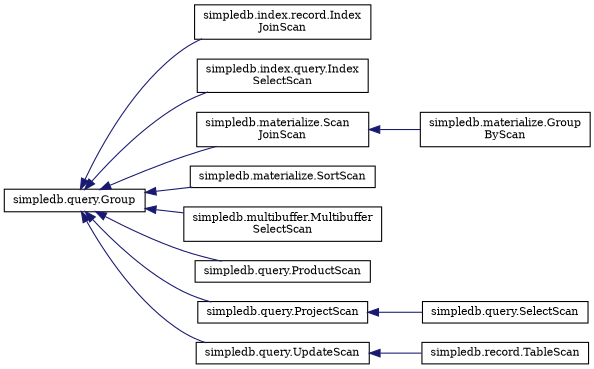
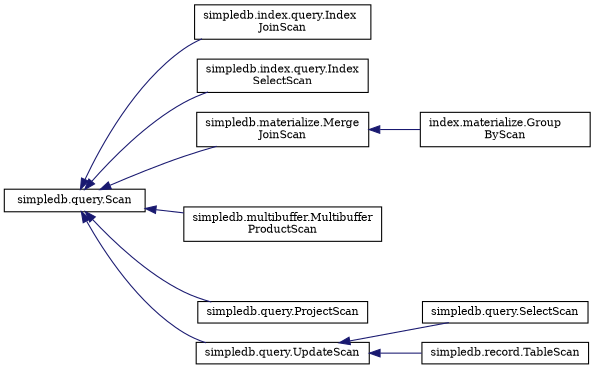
(283, 22) -> (283, 22)
(283, 130) -> (283, 130)
(505, 130) -> (505, 130)
(283, 177) -> none
(75, 200) -> (75, 200)
(283, 224) -> (283, 224)
(283, 271) -> none
(401, 312) -> (399, 332)
